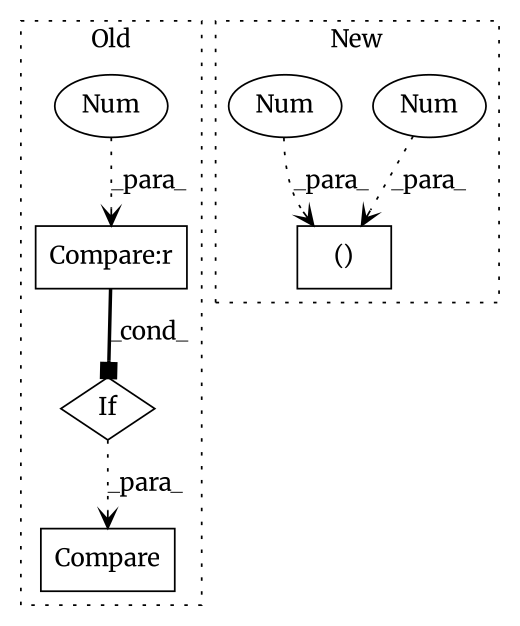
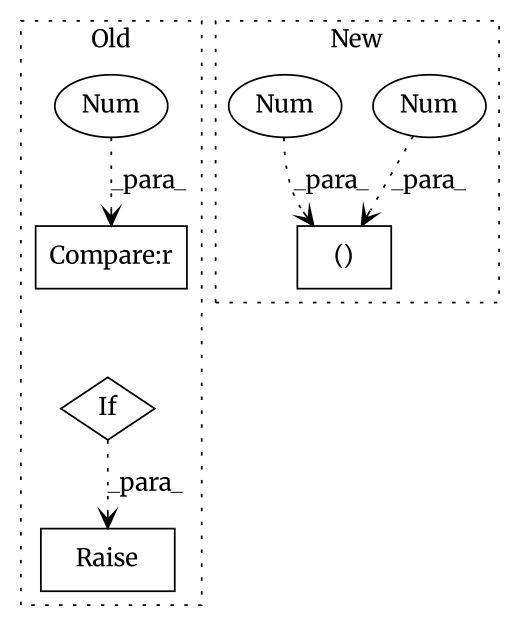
(110, 325) -> none
(108, 560) -> (108, 560)
